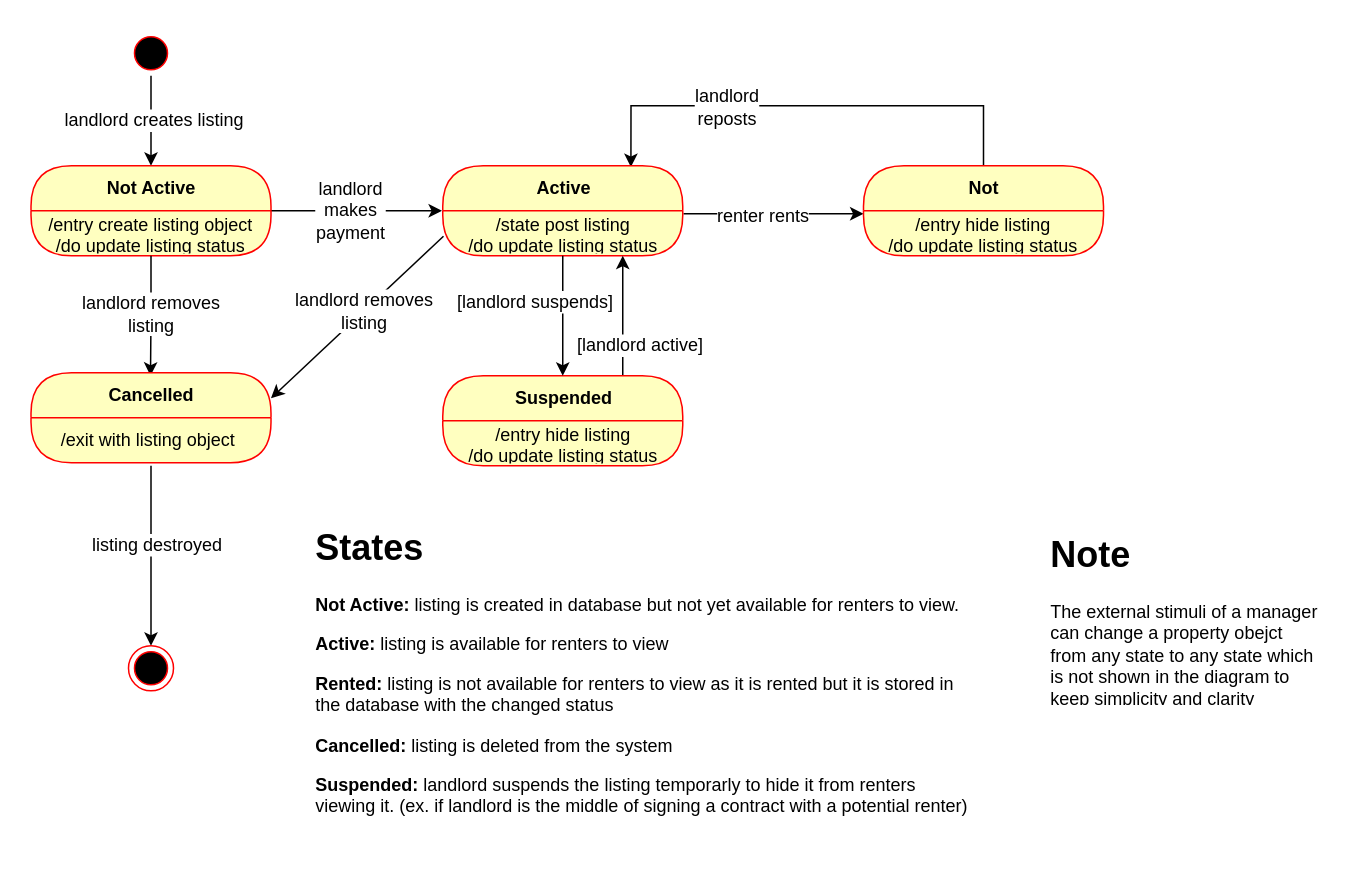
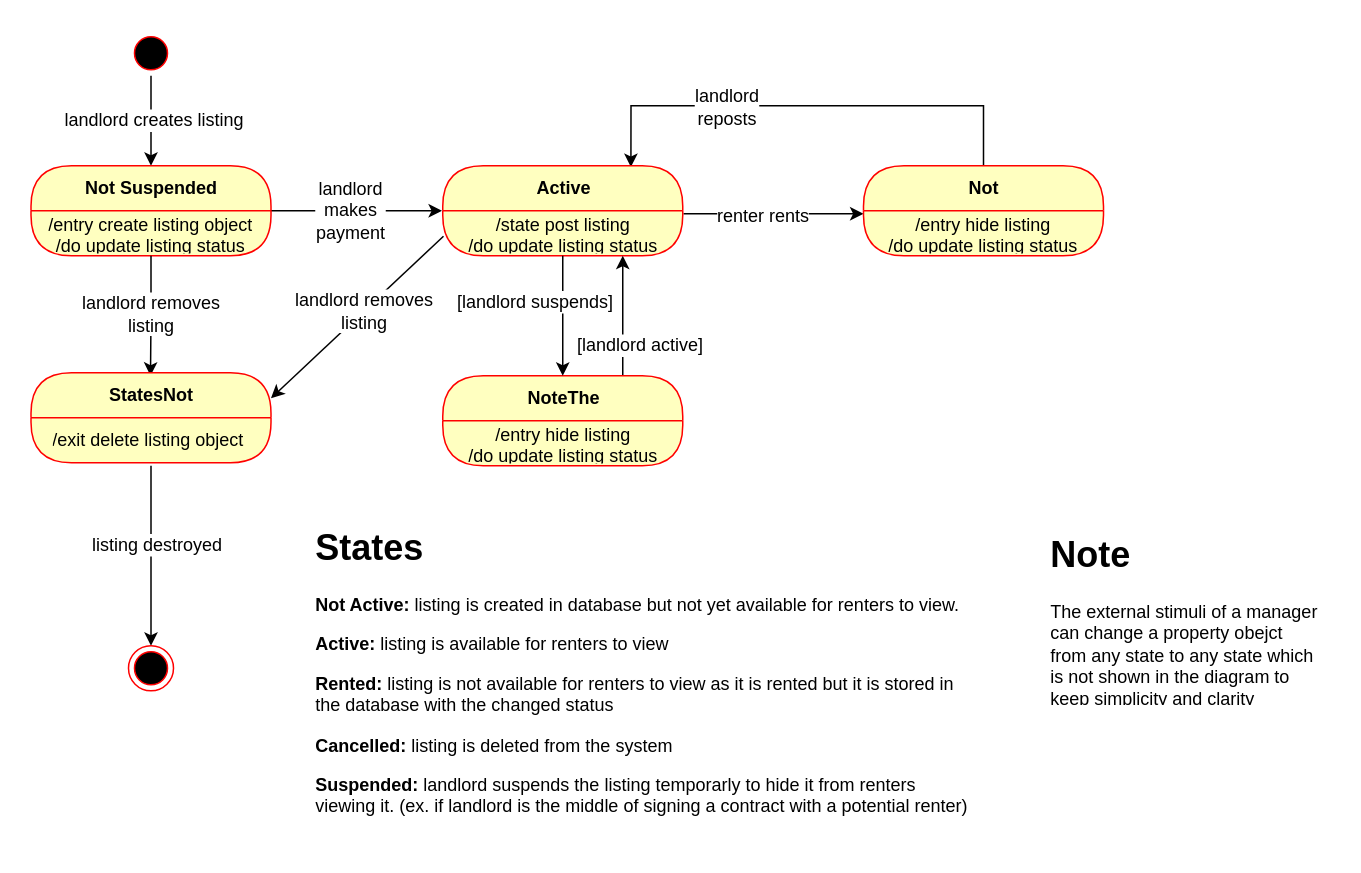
(152, 188) -> (152, 188)
(152, 395) -> (152, 395)
(564, 398) -> (564, 398)
(151, 440) -> (151, 440)
